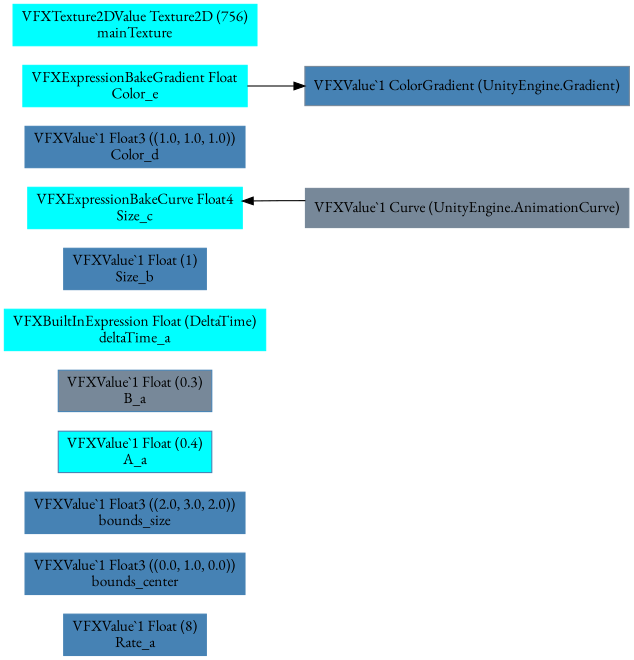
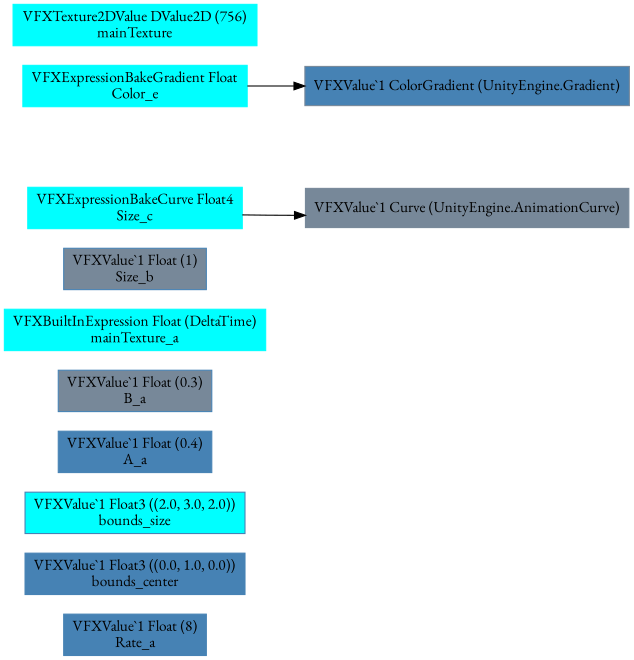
(135, 25) -> (135, 25)
(135, 147) -> none
(279, 201) -> (268, 215)
(135, 269) -> (135, 269)
(135, 330) -> (135, 330)
(135, 452) -> (135, 452)
(135, 513) -> (135, 513)
